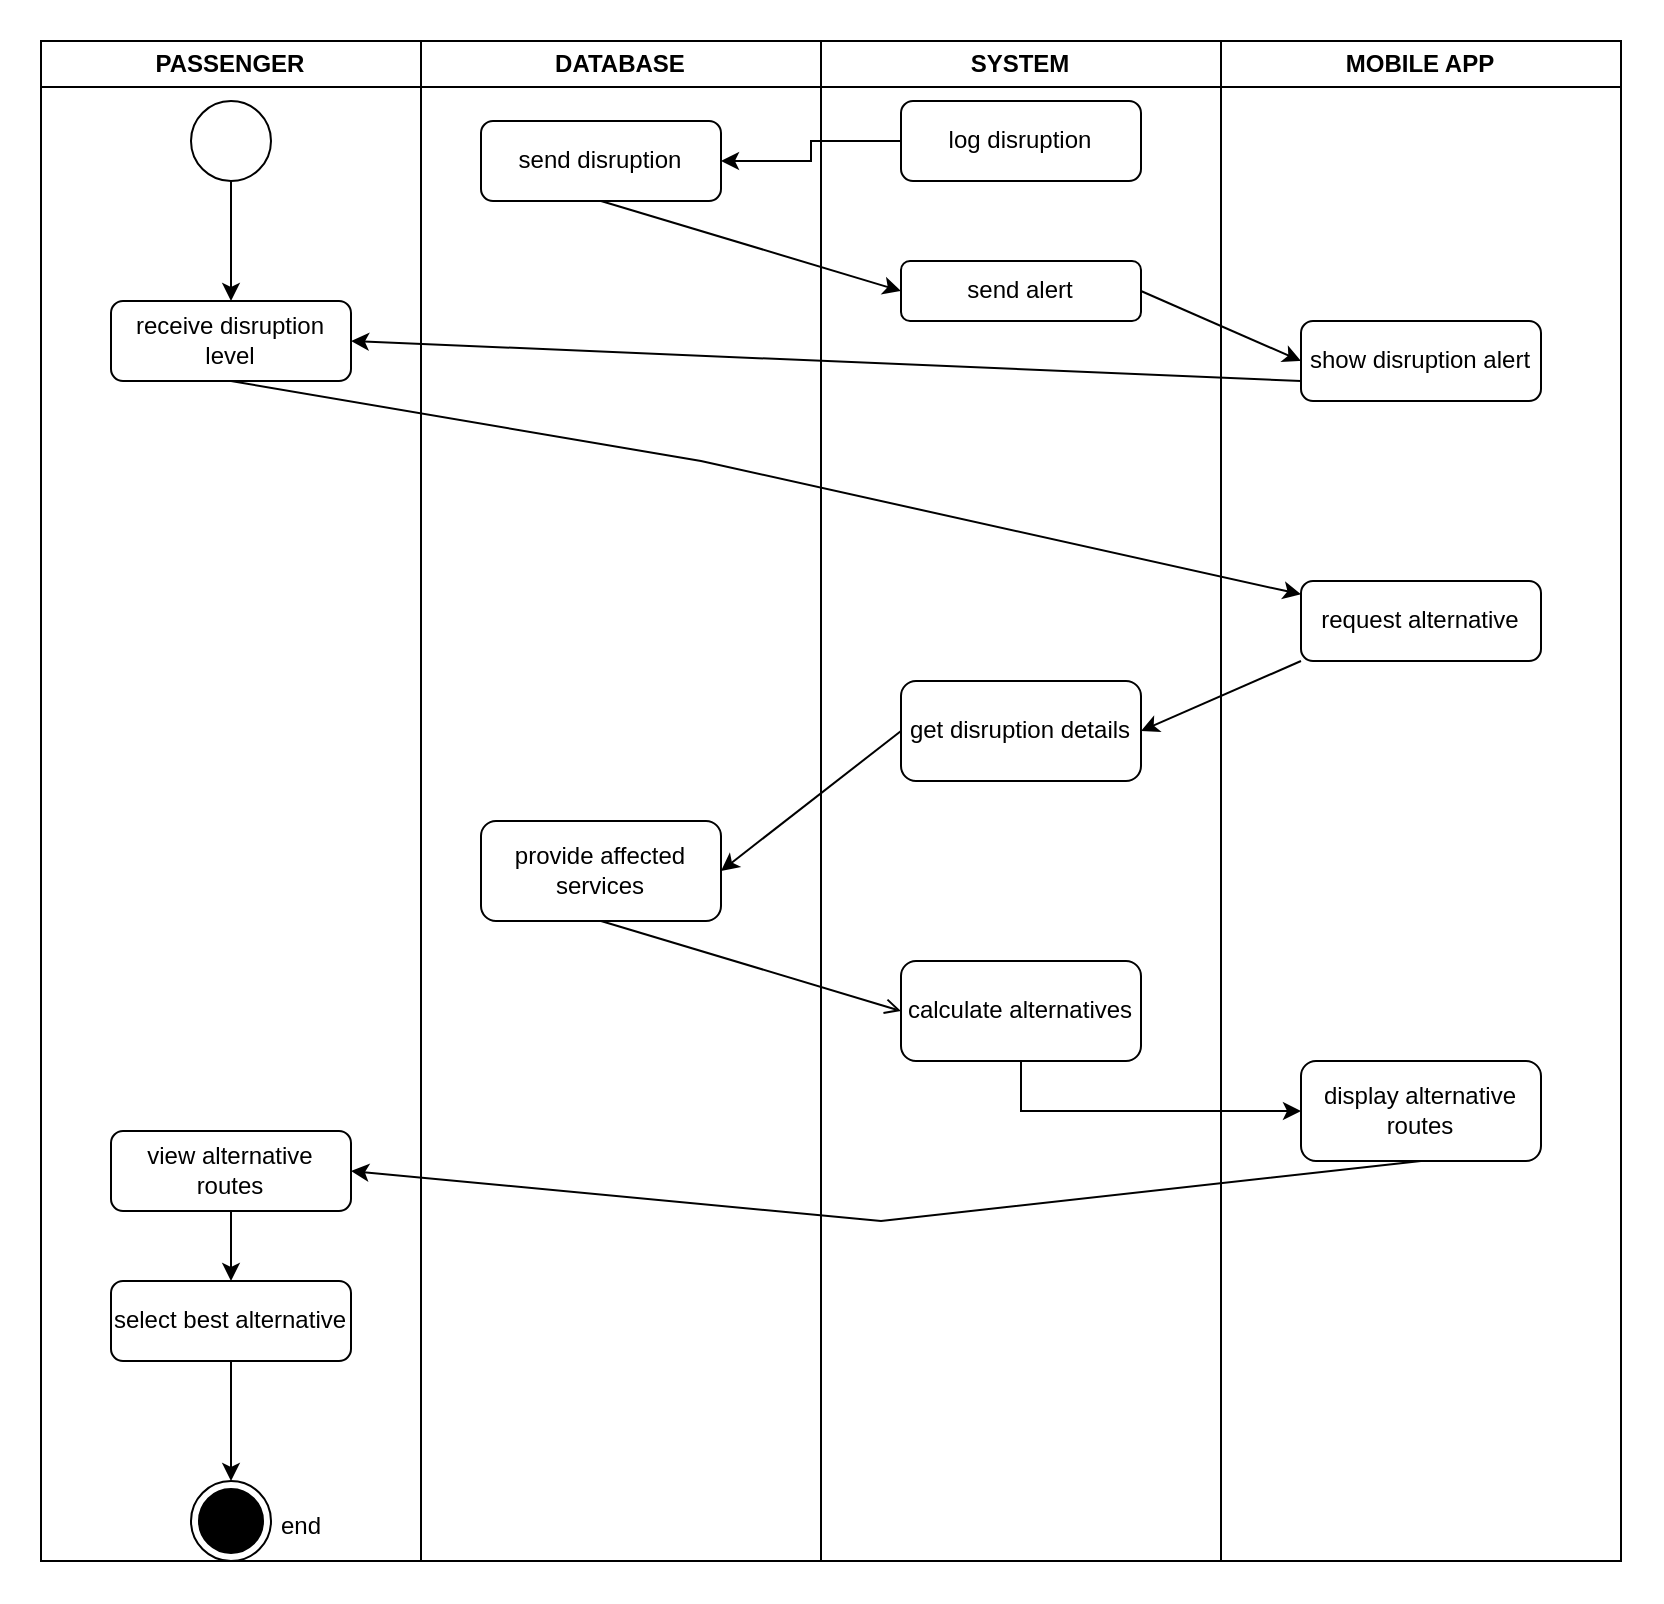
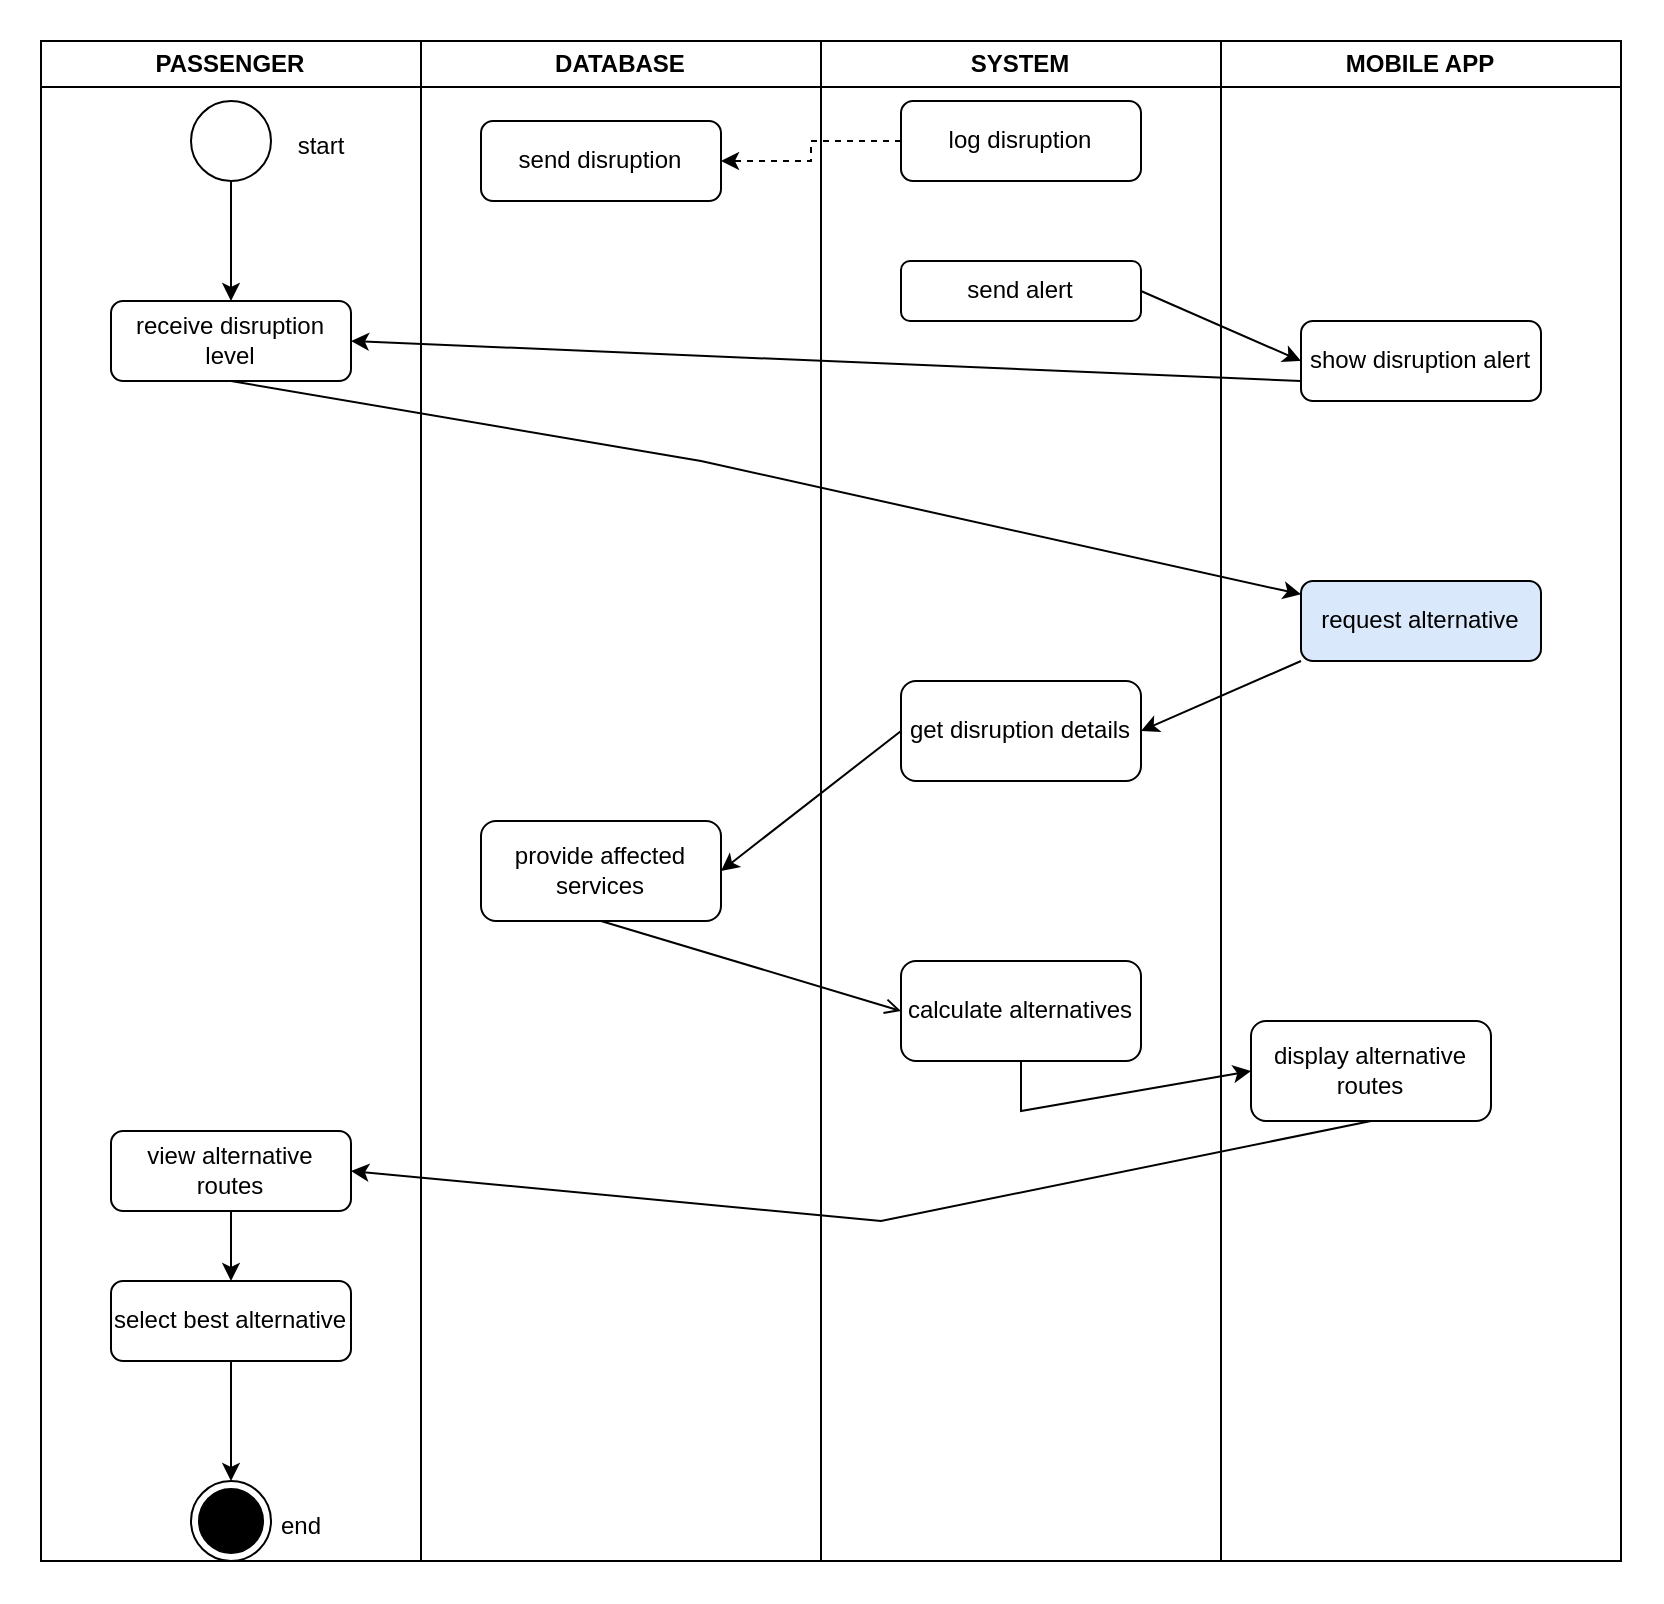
none -> (321, 147)
(788, 161) -> (788, 161)
(708, 233) -> none
(1421, 621) -> (1421, 621)
(1421, 1111) -> (1371, 1071)
